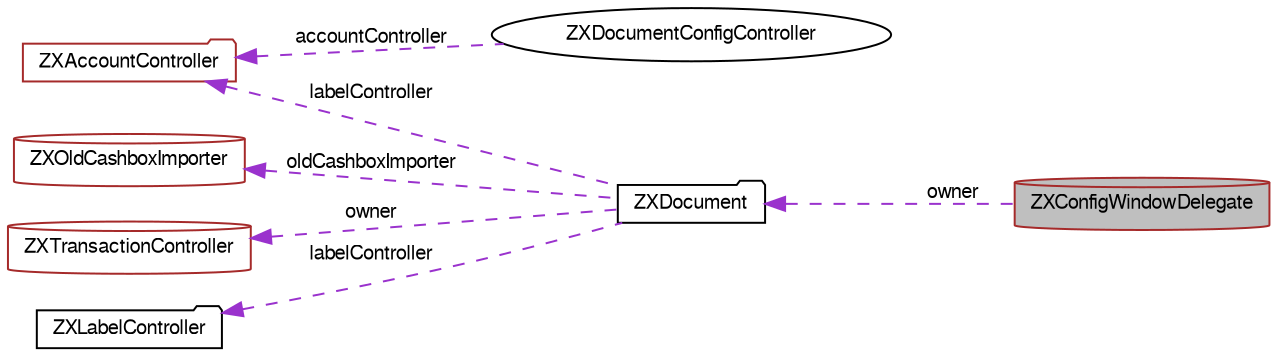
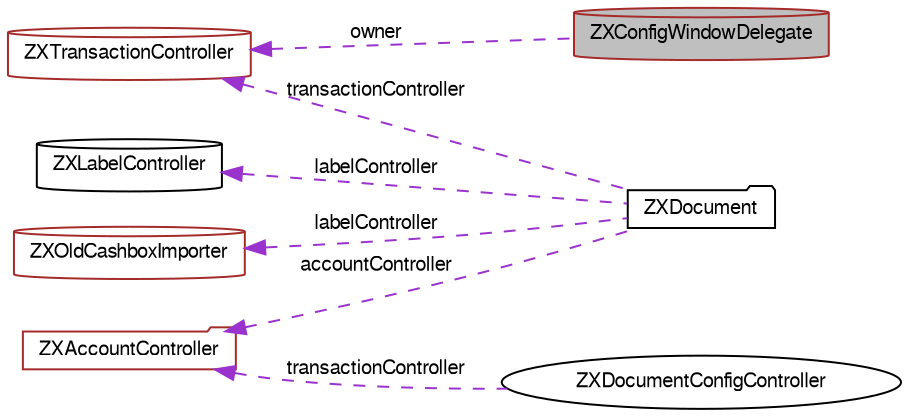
(371, 38) -> (376, 369)
(371, 93) -> (376, 266)
(371, 163) -> (376, 224)
(900, 204) -> (422, 44)
(371, 213) -> (376, 91)
(129, 329) -> (129, 165)
